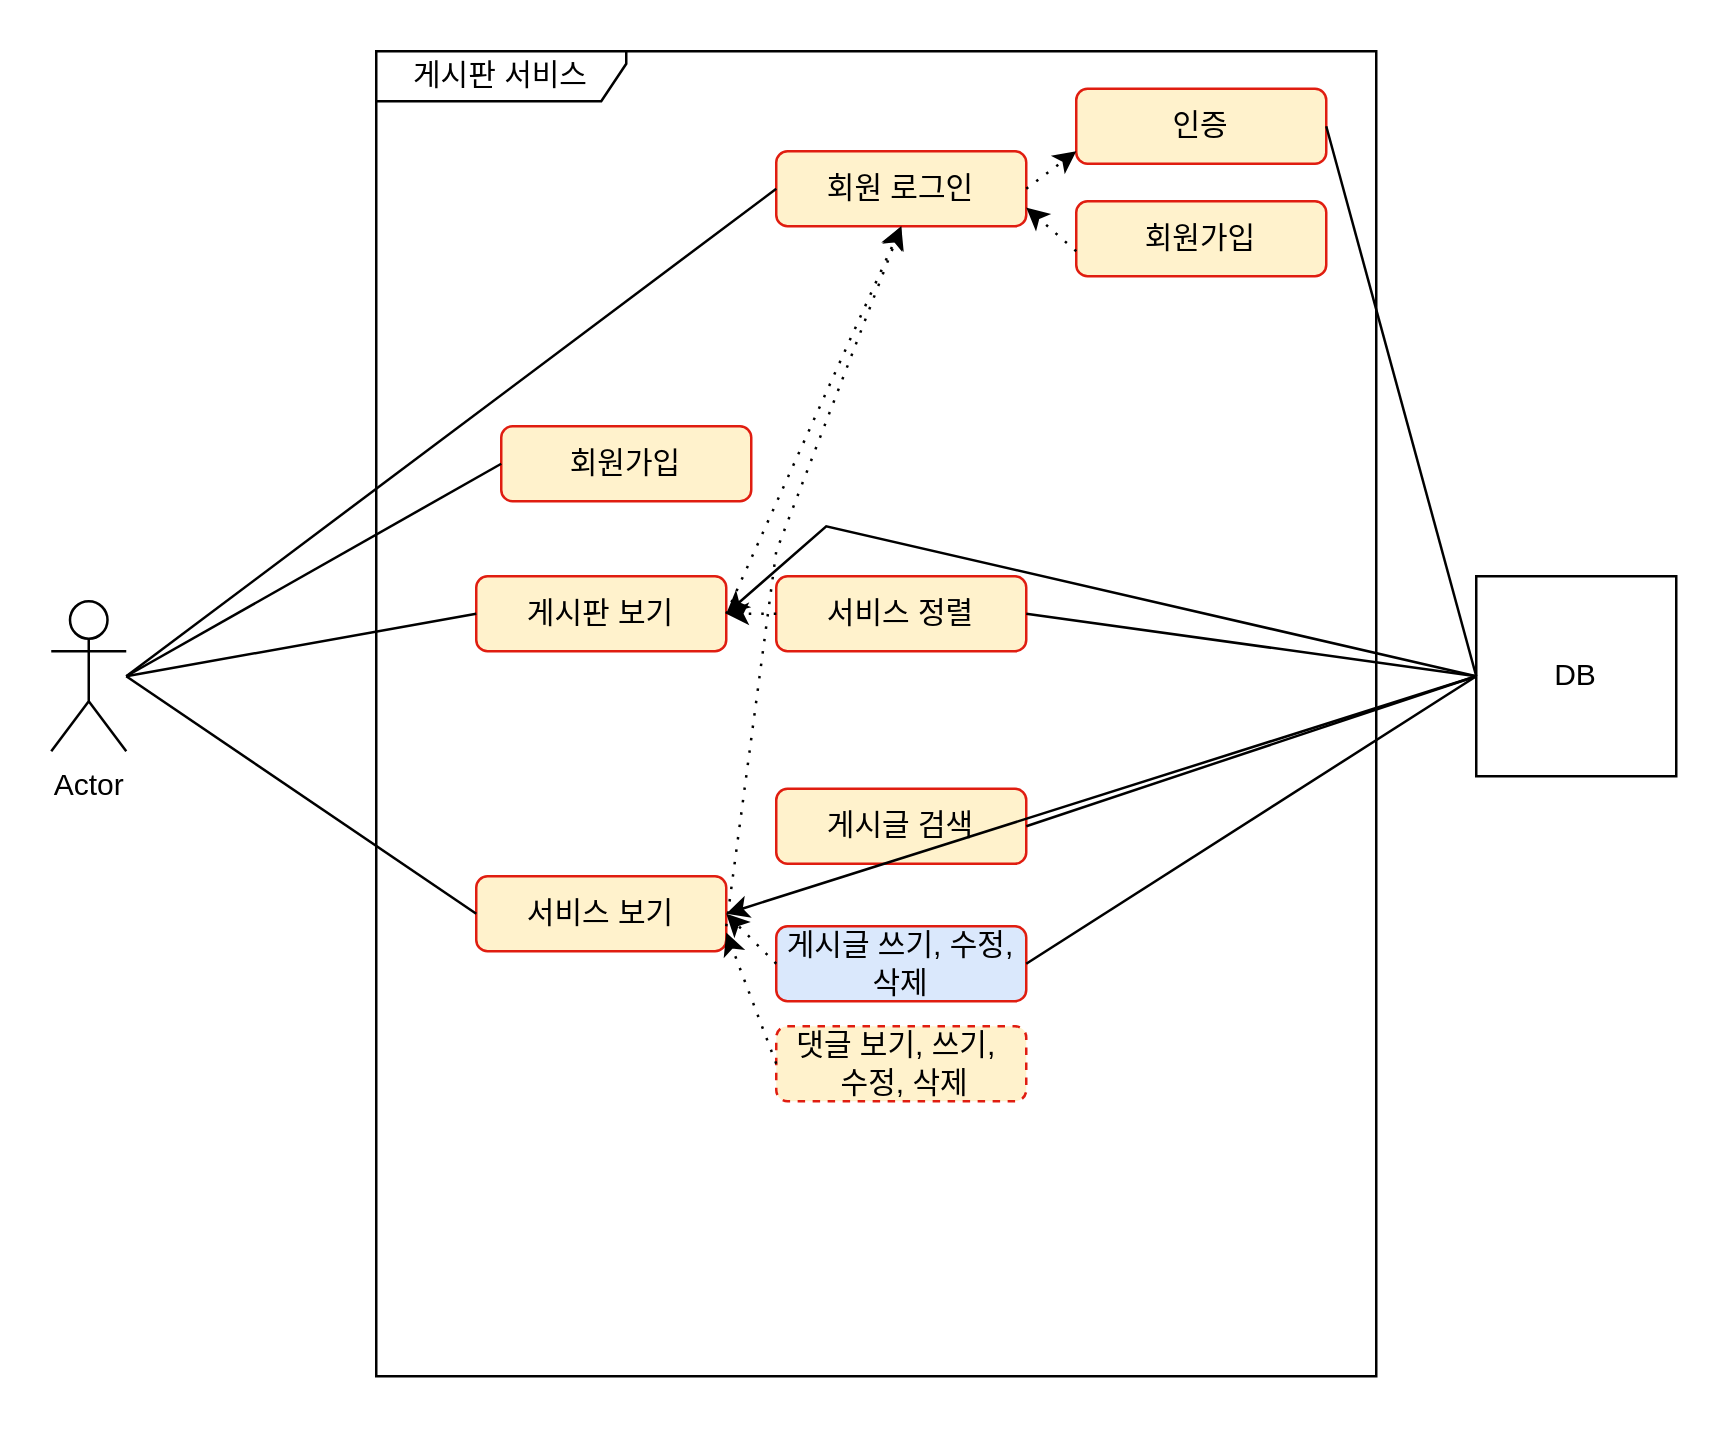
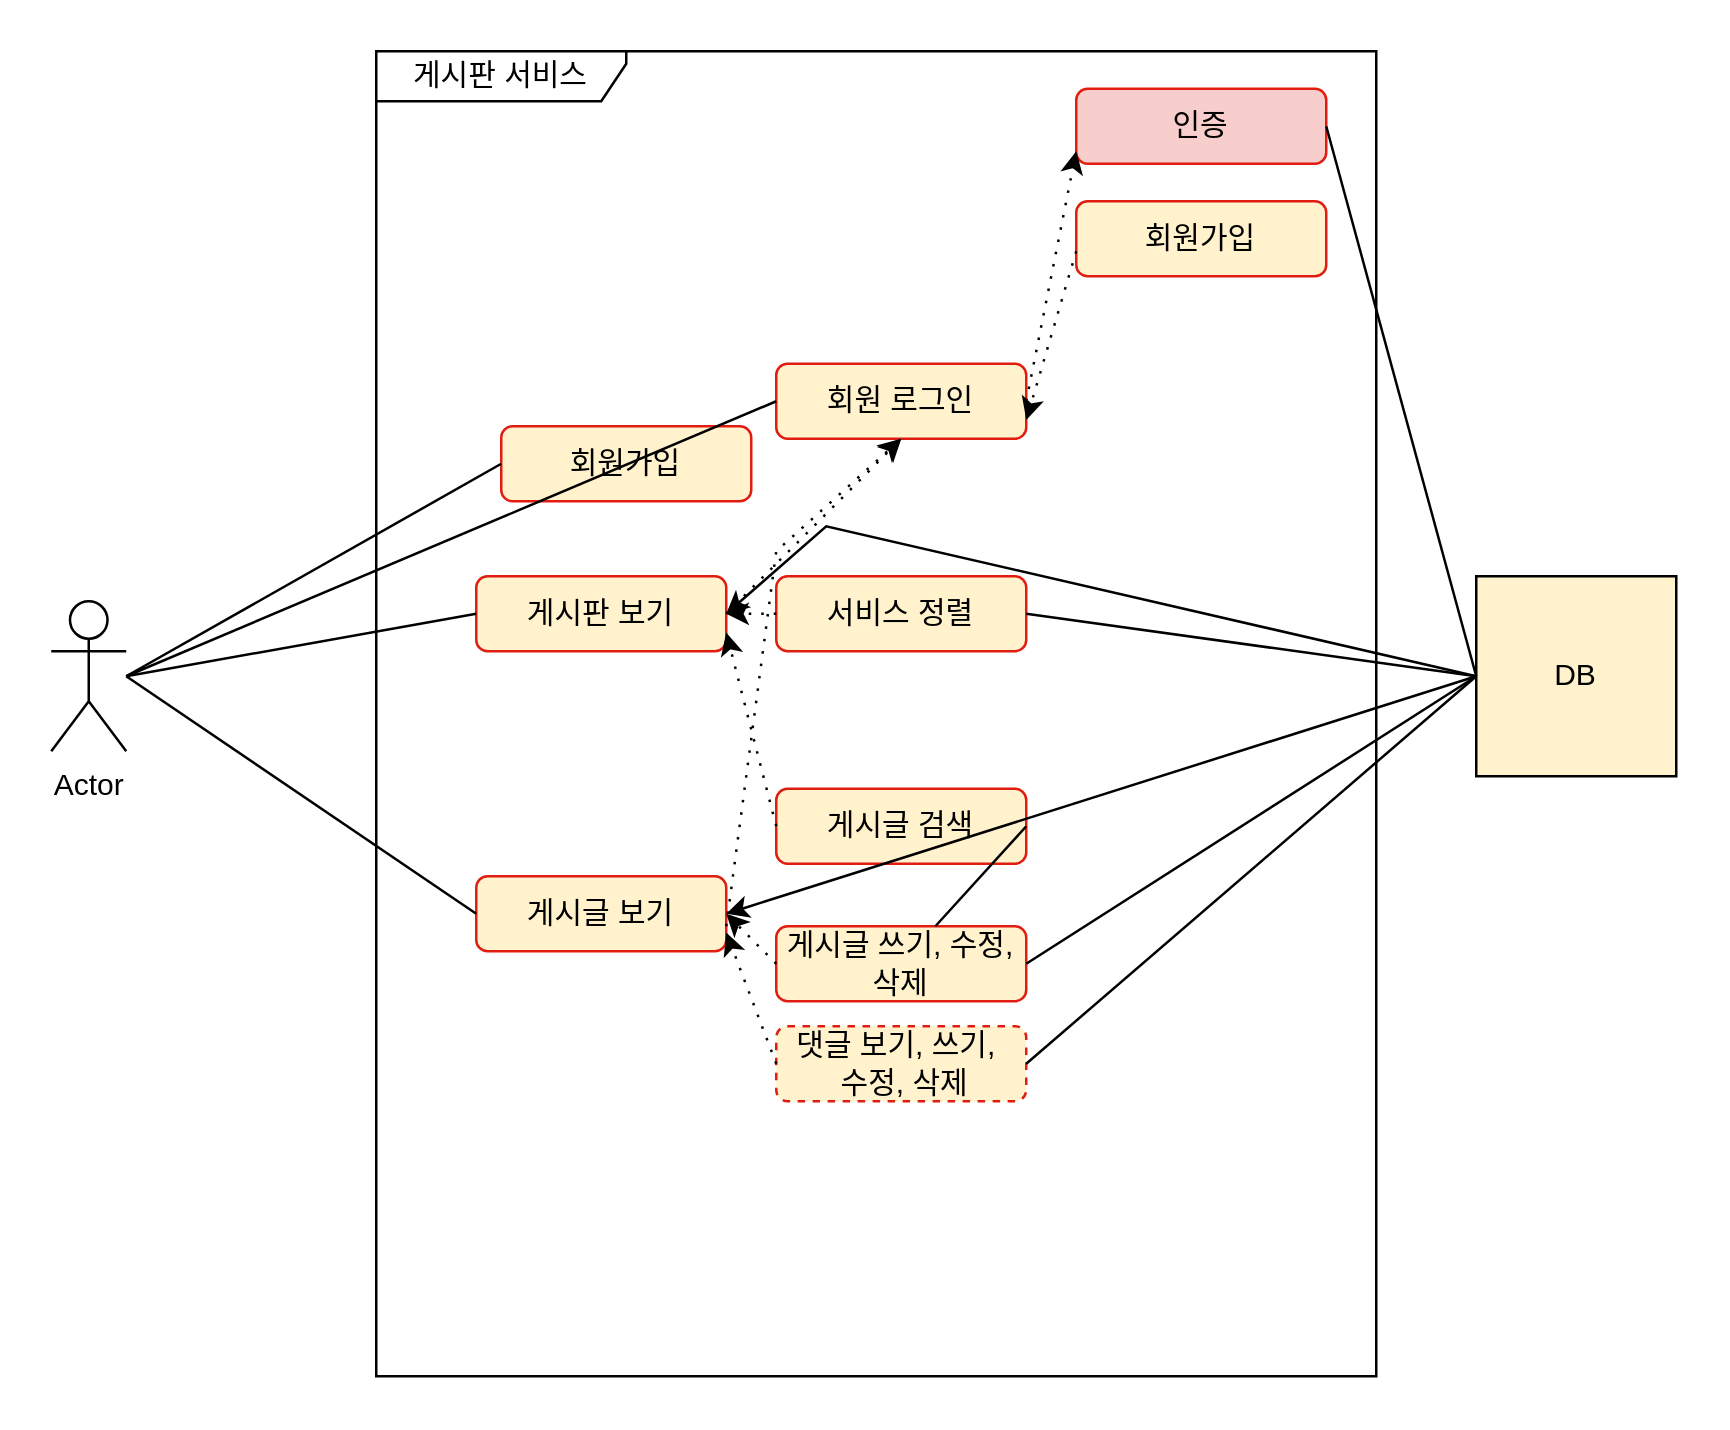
(1201, 126) -> (1201, 126)
(901, 189) -> (901, 401)
(1576, 676) -> (1576, 676)
(1171, 778) -> (981, 876)
none -> (764, 779)
(601, 914) -> (601, 914)
none -> (1199, 915)
(901, 964) -> (901, 964)
